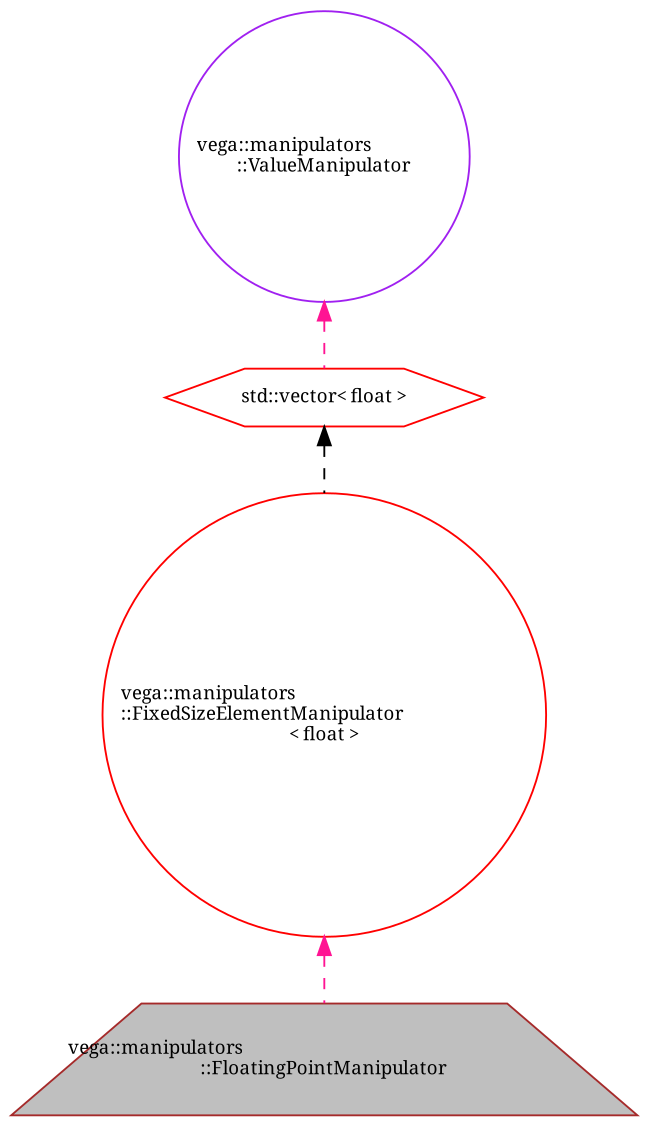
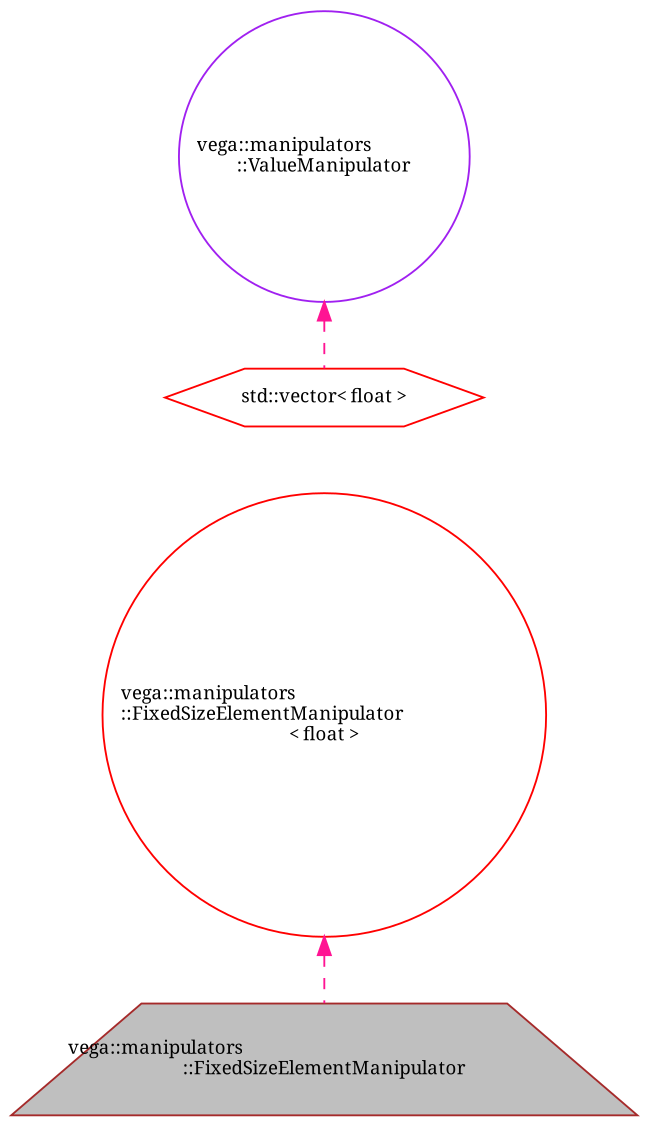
(324, 469) -> none
(324, 1059) -> (324, 1059)
